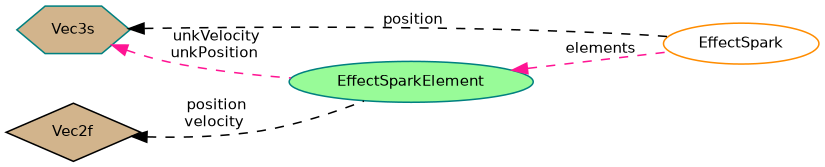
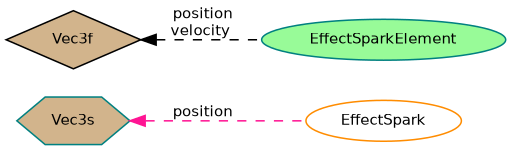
(406, 28) -> (226, 121)
(599, 60) -> none
(208, 69) -> none
(73, 132) -> (73, 40)
